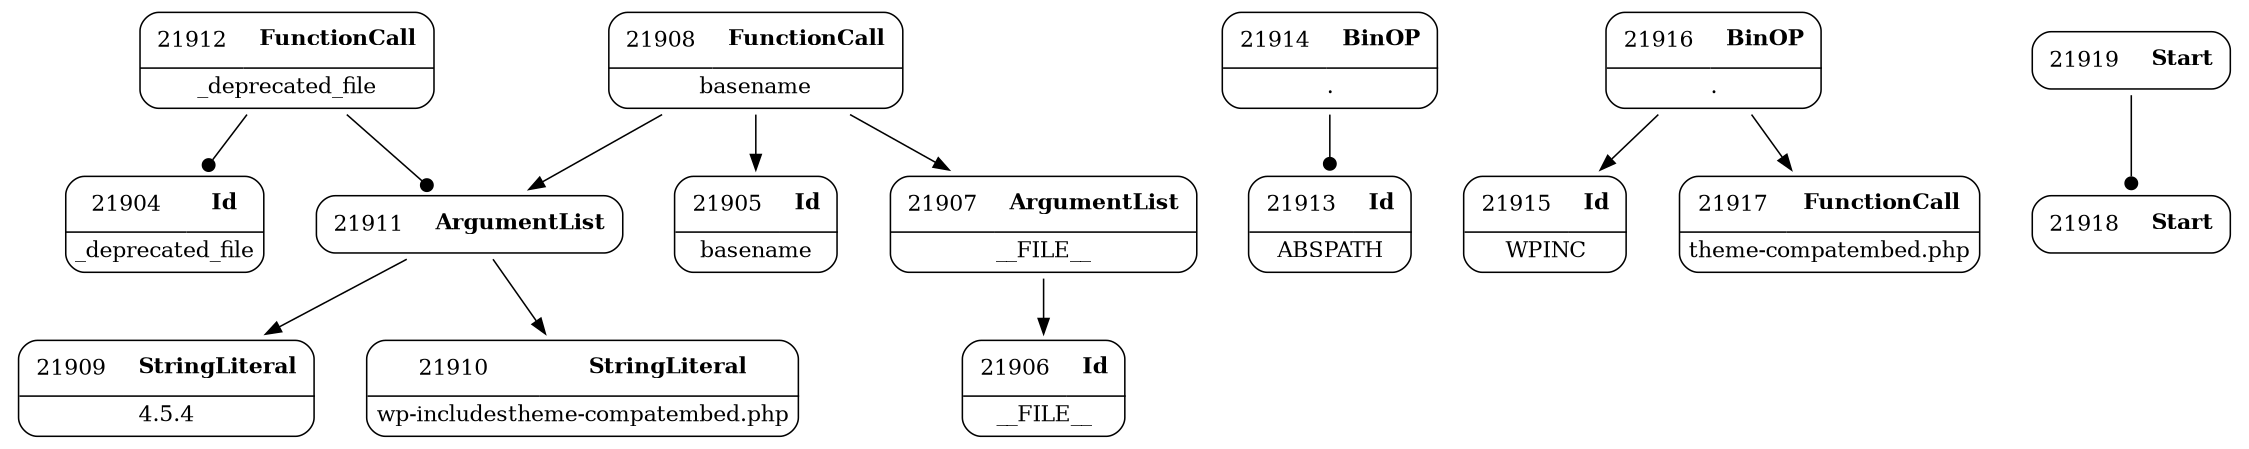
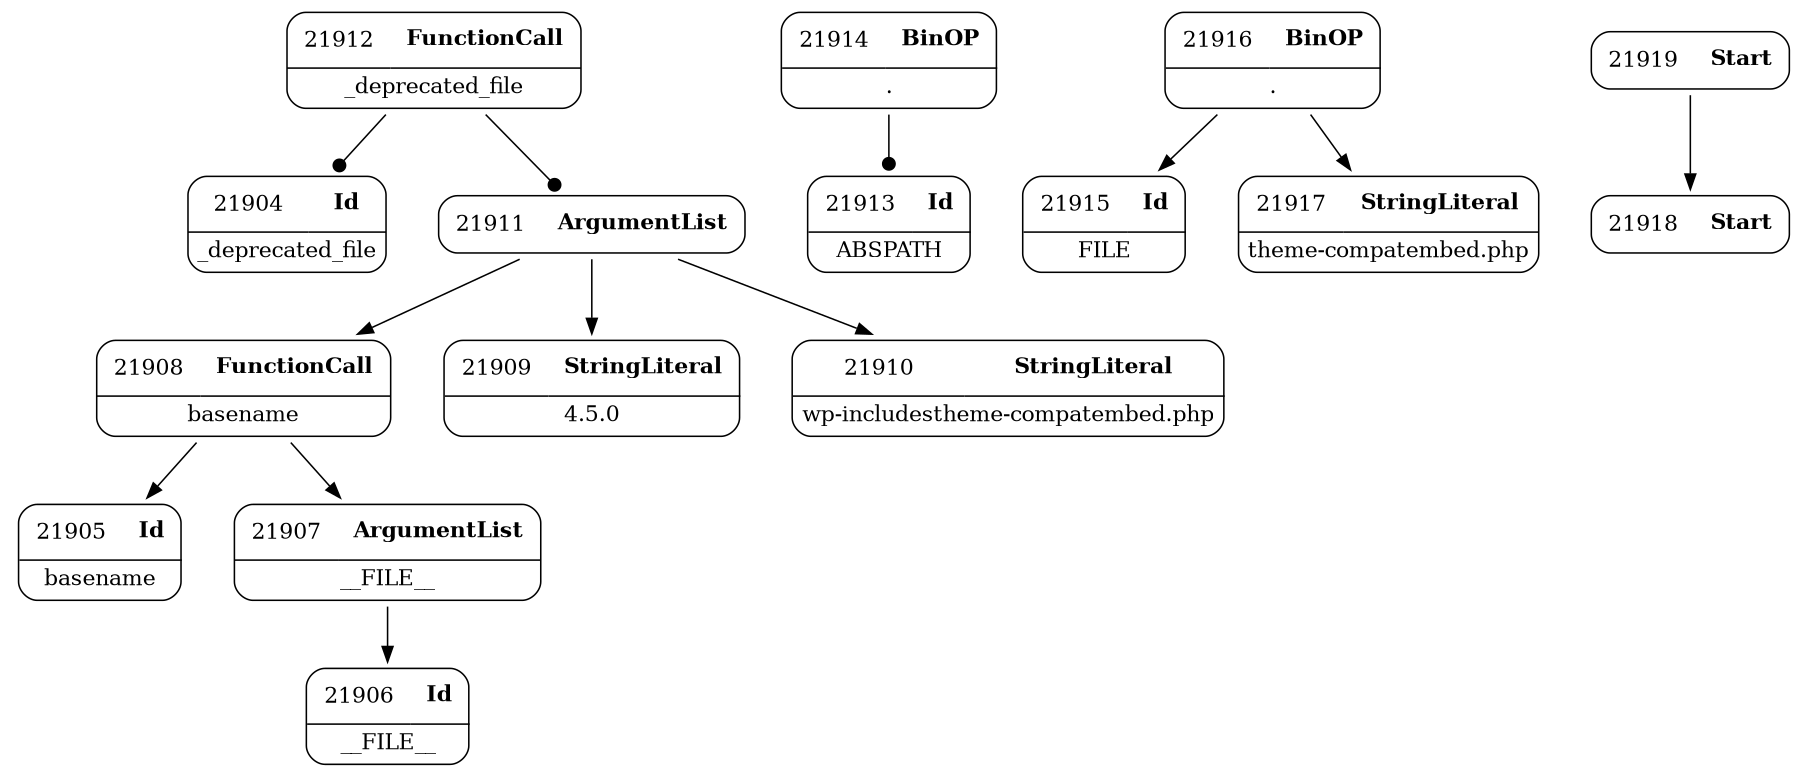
(2131, 136) -> (1690, 134)
(602, 148) -> (446, 293)
(1882, 203) -> (1440, 203)
(1546, 251) -> (1105, 251)
(167, 415) -> (593, 415)
